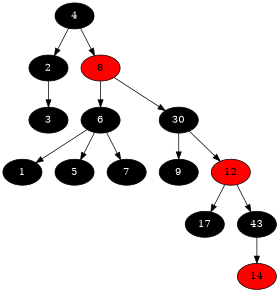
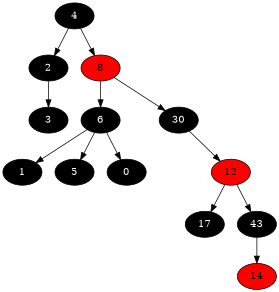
(127, 172) -> (127, 172)
(179, 172) -> none
